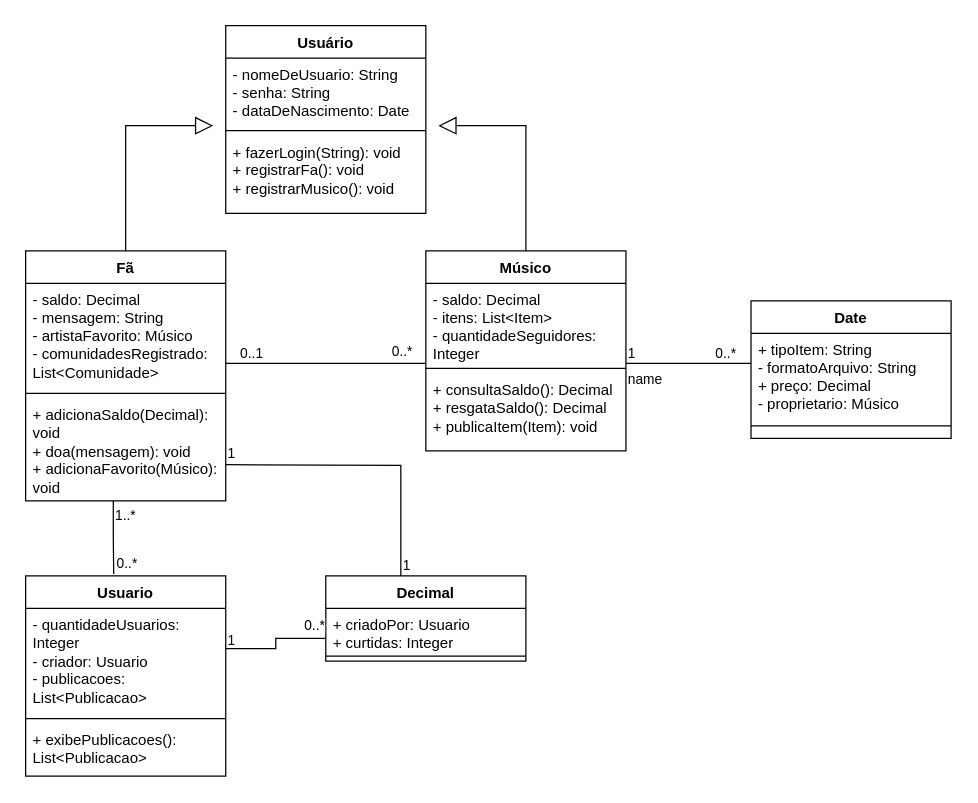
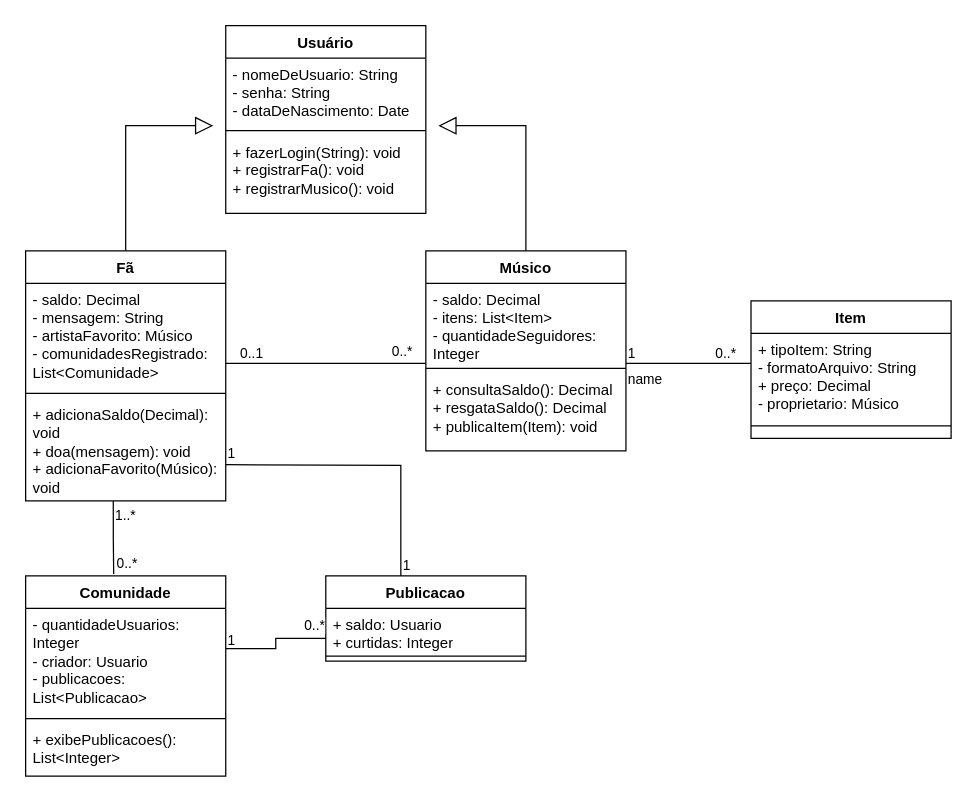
(851, 318) -> (851, 318)
(126, 593) -> (126, 593)
(426, 593) -> (426, 593)
(407, 635) -> (405, 635)
(127, 750) -> (127, 750)
